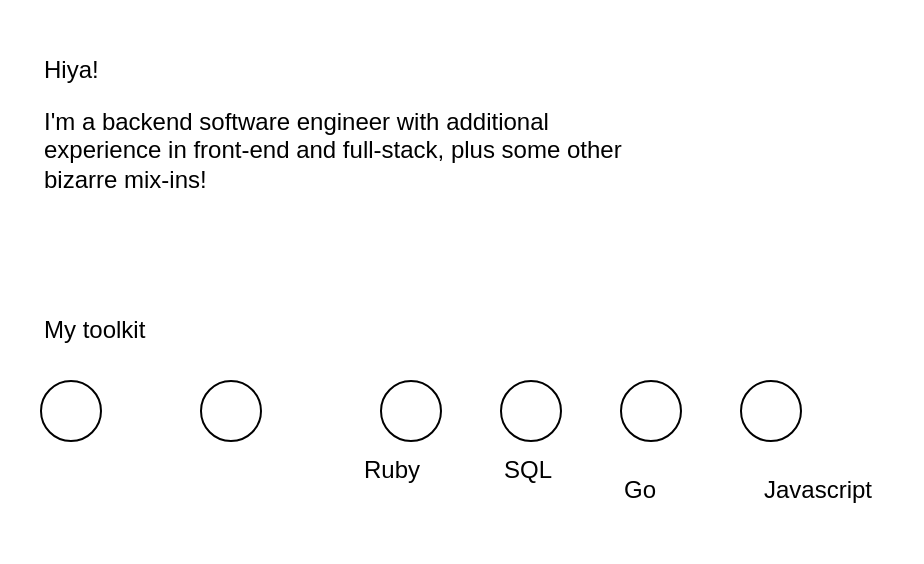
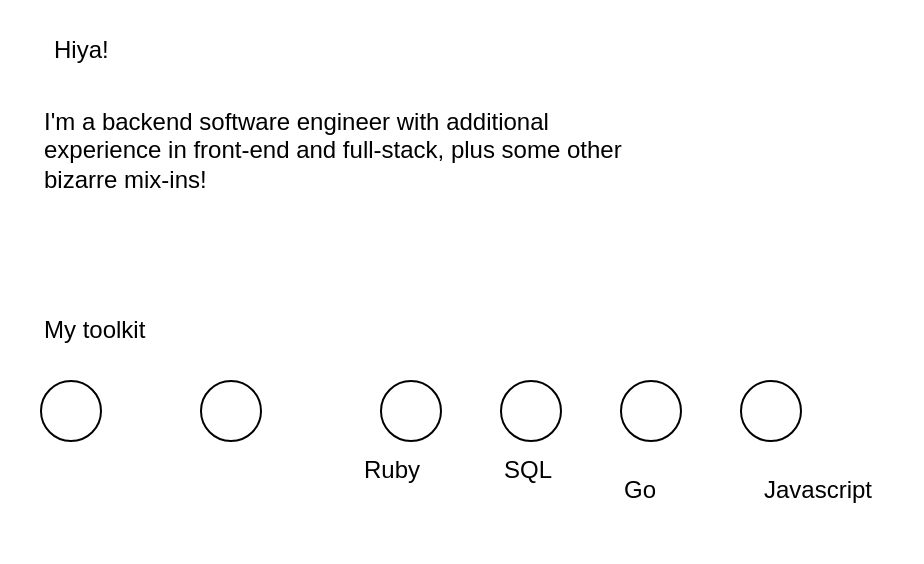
(101, 71) -> (111, 51)
